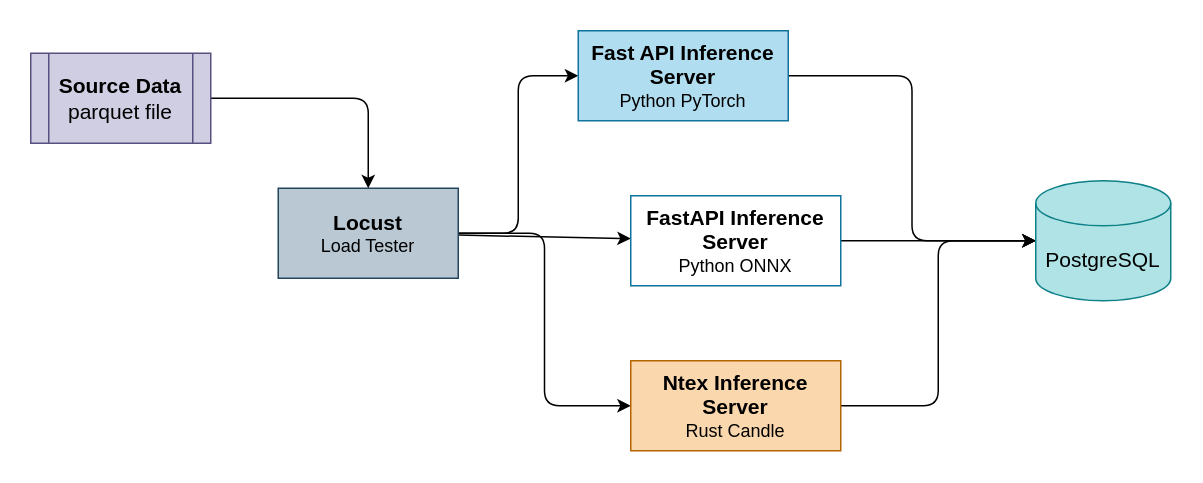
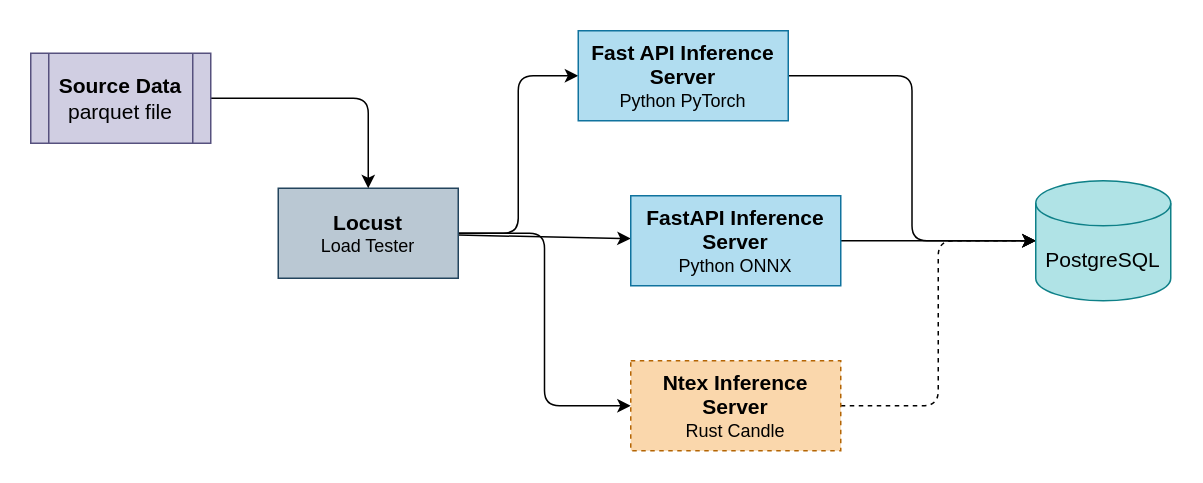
(736, 241) -> (736, 241)
(938, 368) -> (938, 368)
(736, 406) -> (736, 406)
